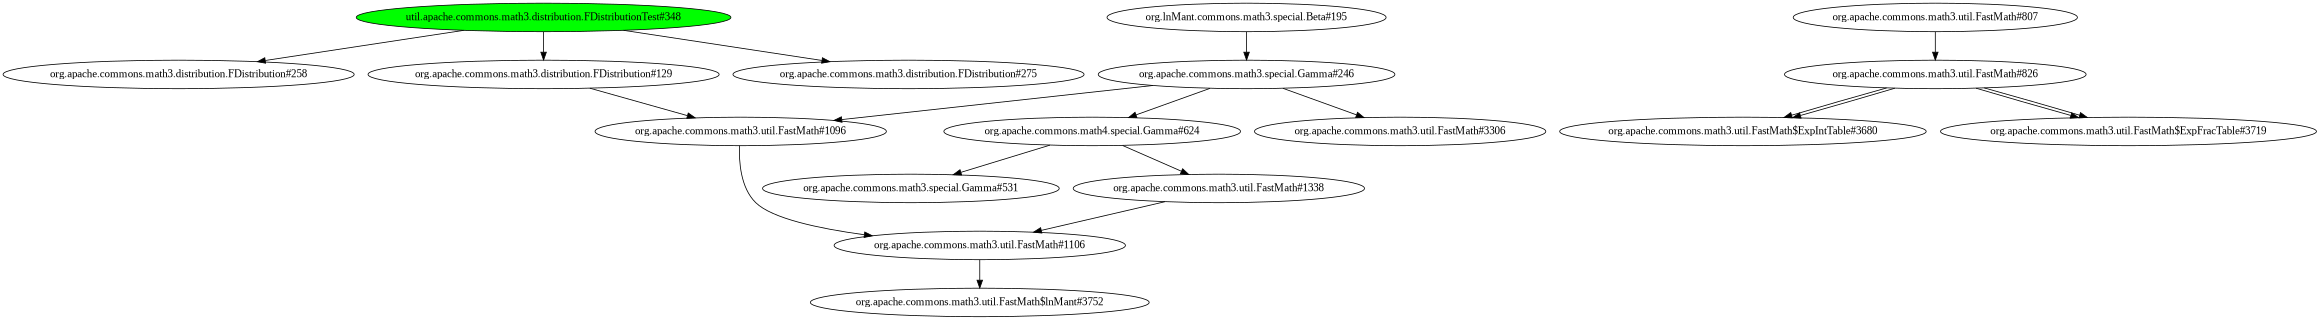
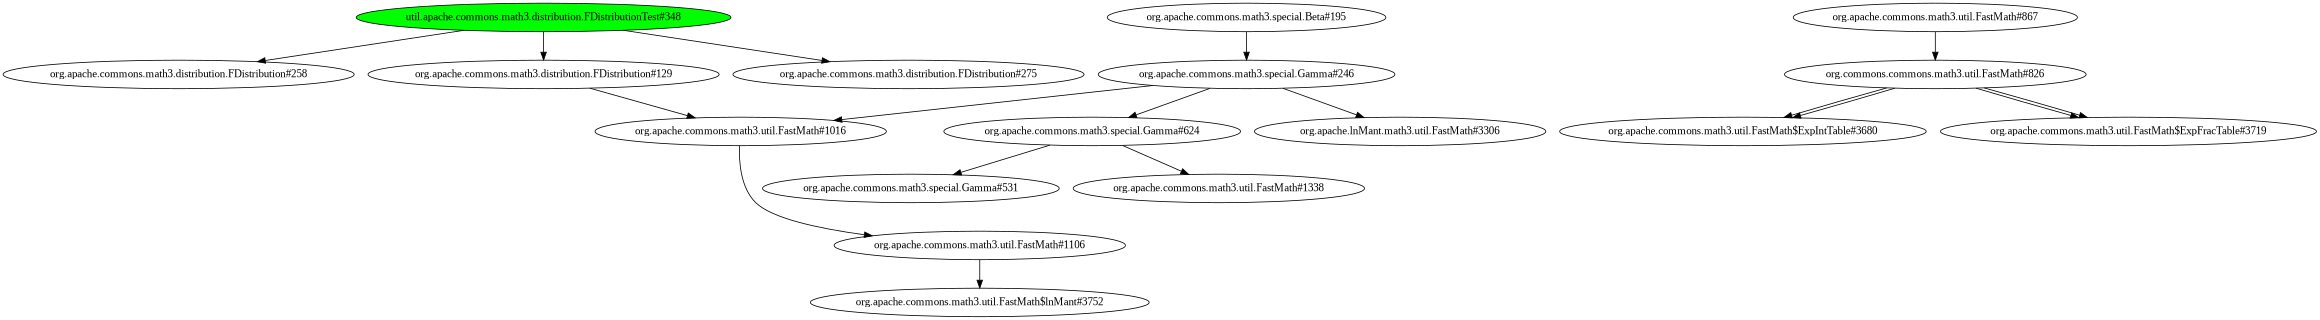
(1247, 17) -> (1247, 17)
(1935, 17) -> (1935, 17)
(1935, 74) -> (1935, 74)
(741, 131) -> (741, 131)
(1092, 131) -> (1092, 131)
(1400, 131) -> (1400, 131)
(1103, 216) -> none
